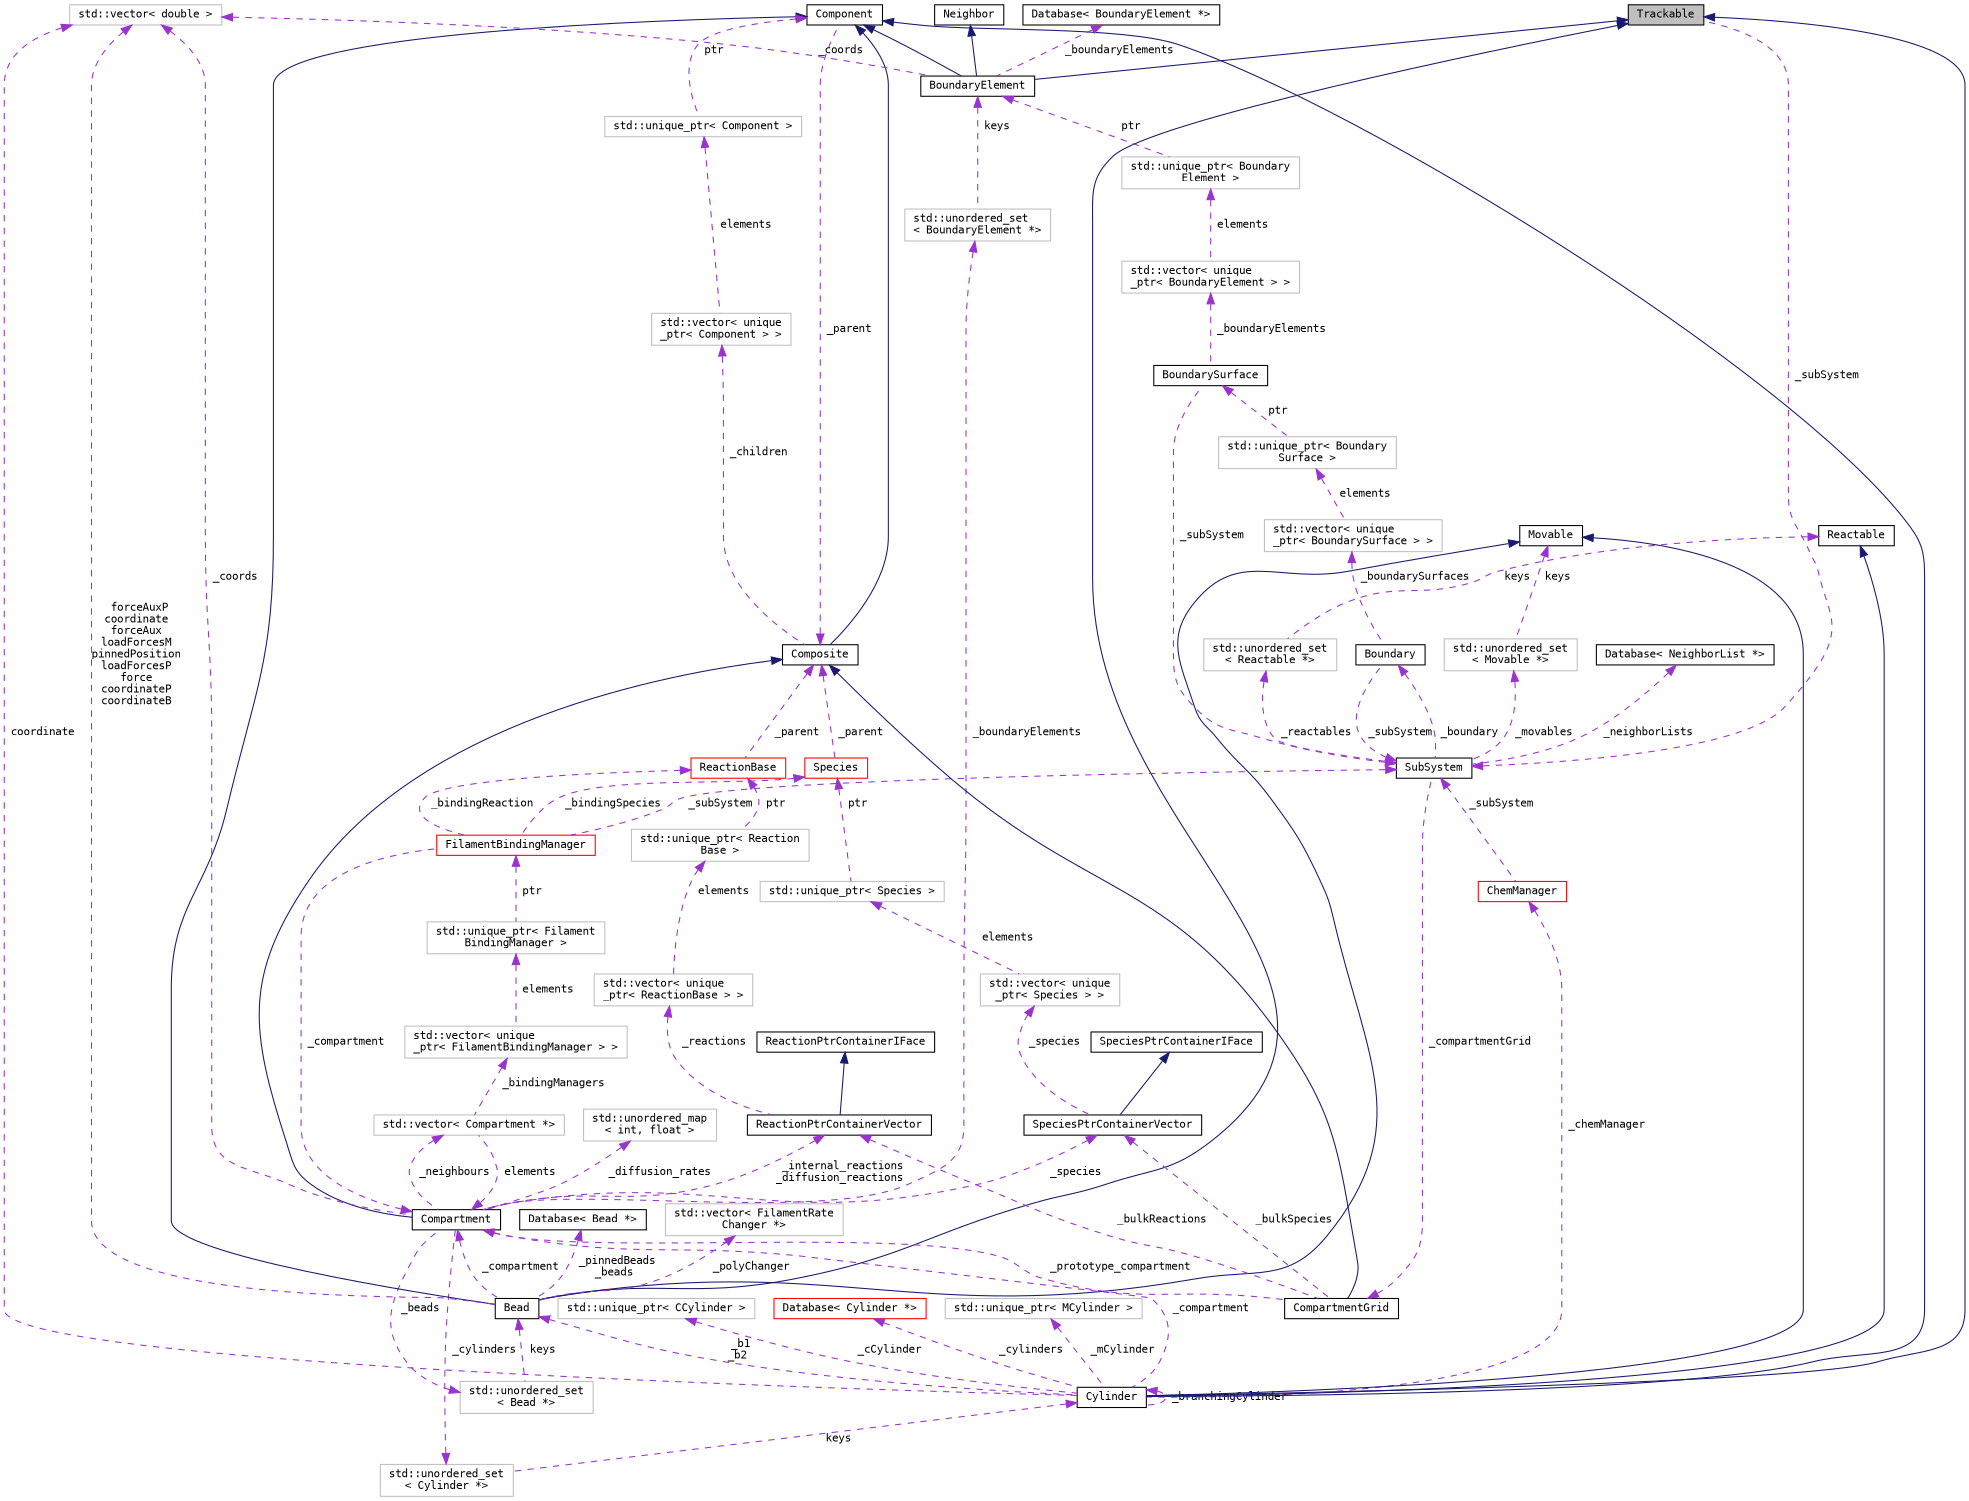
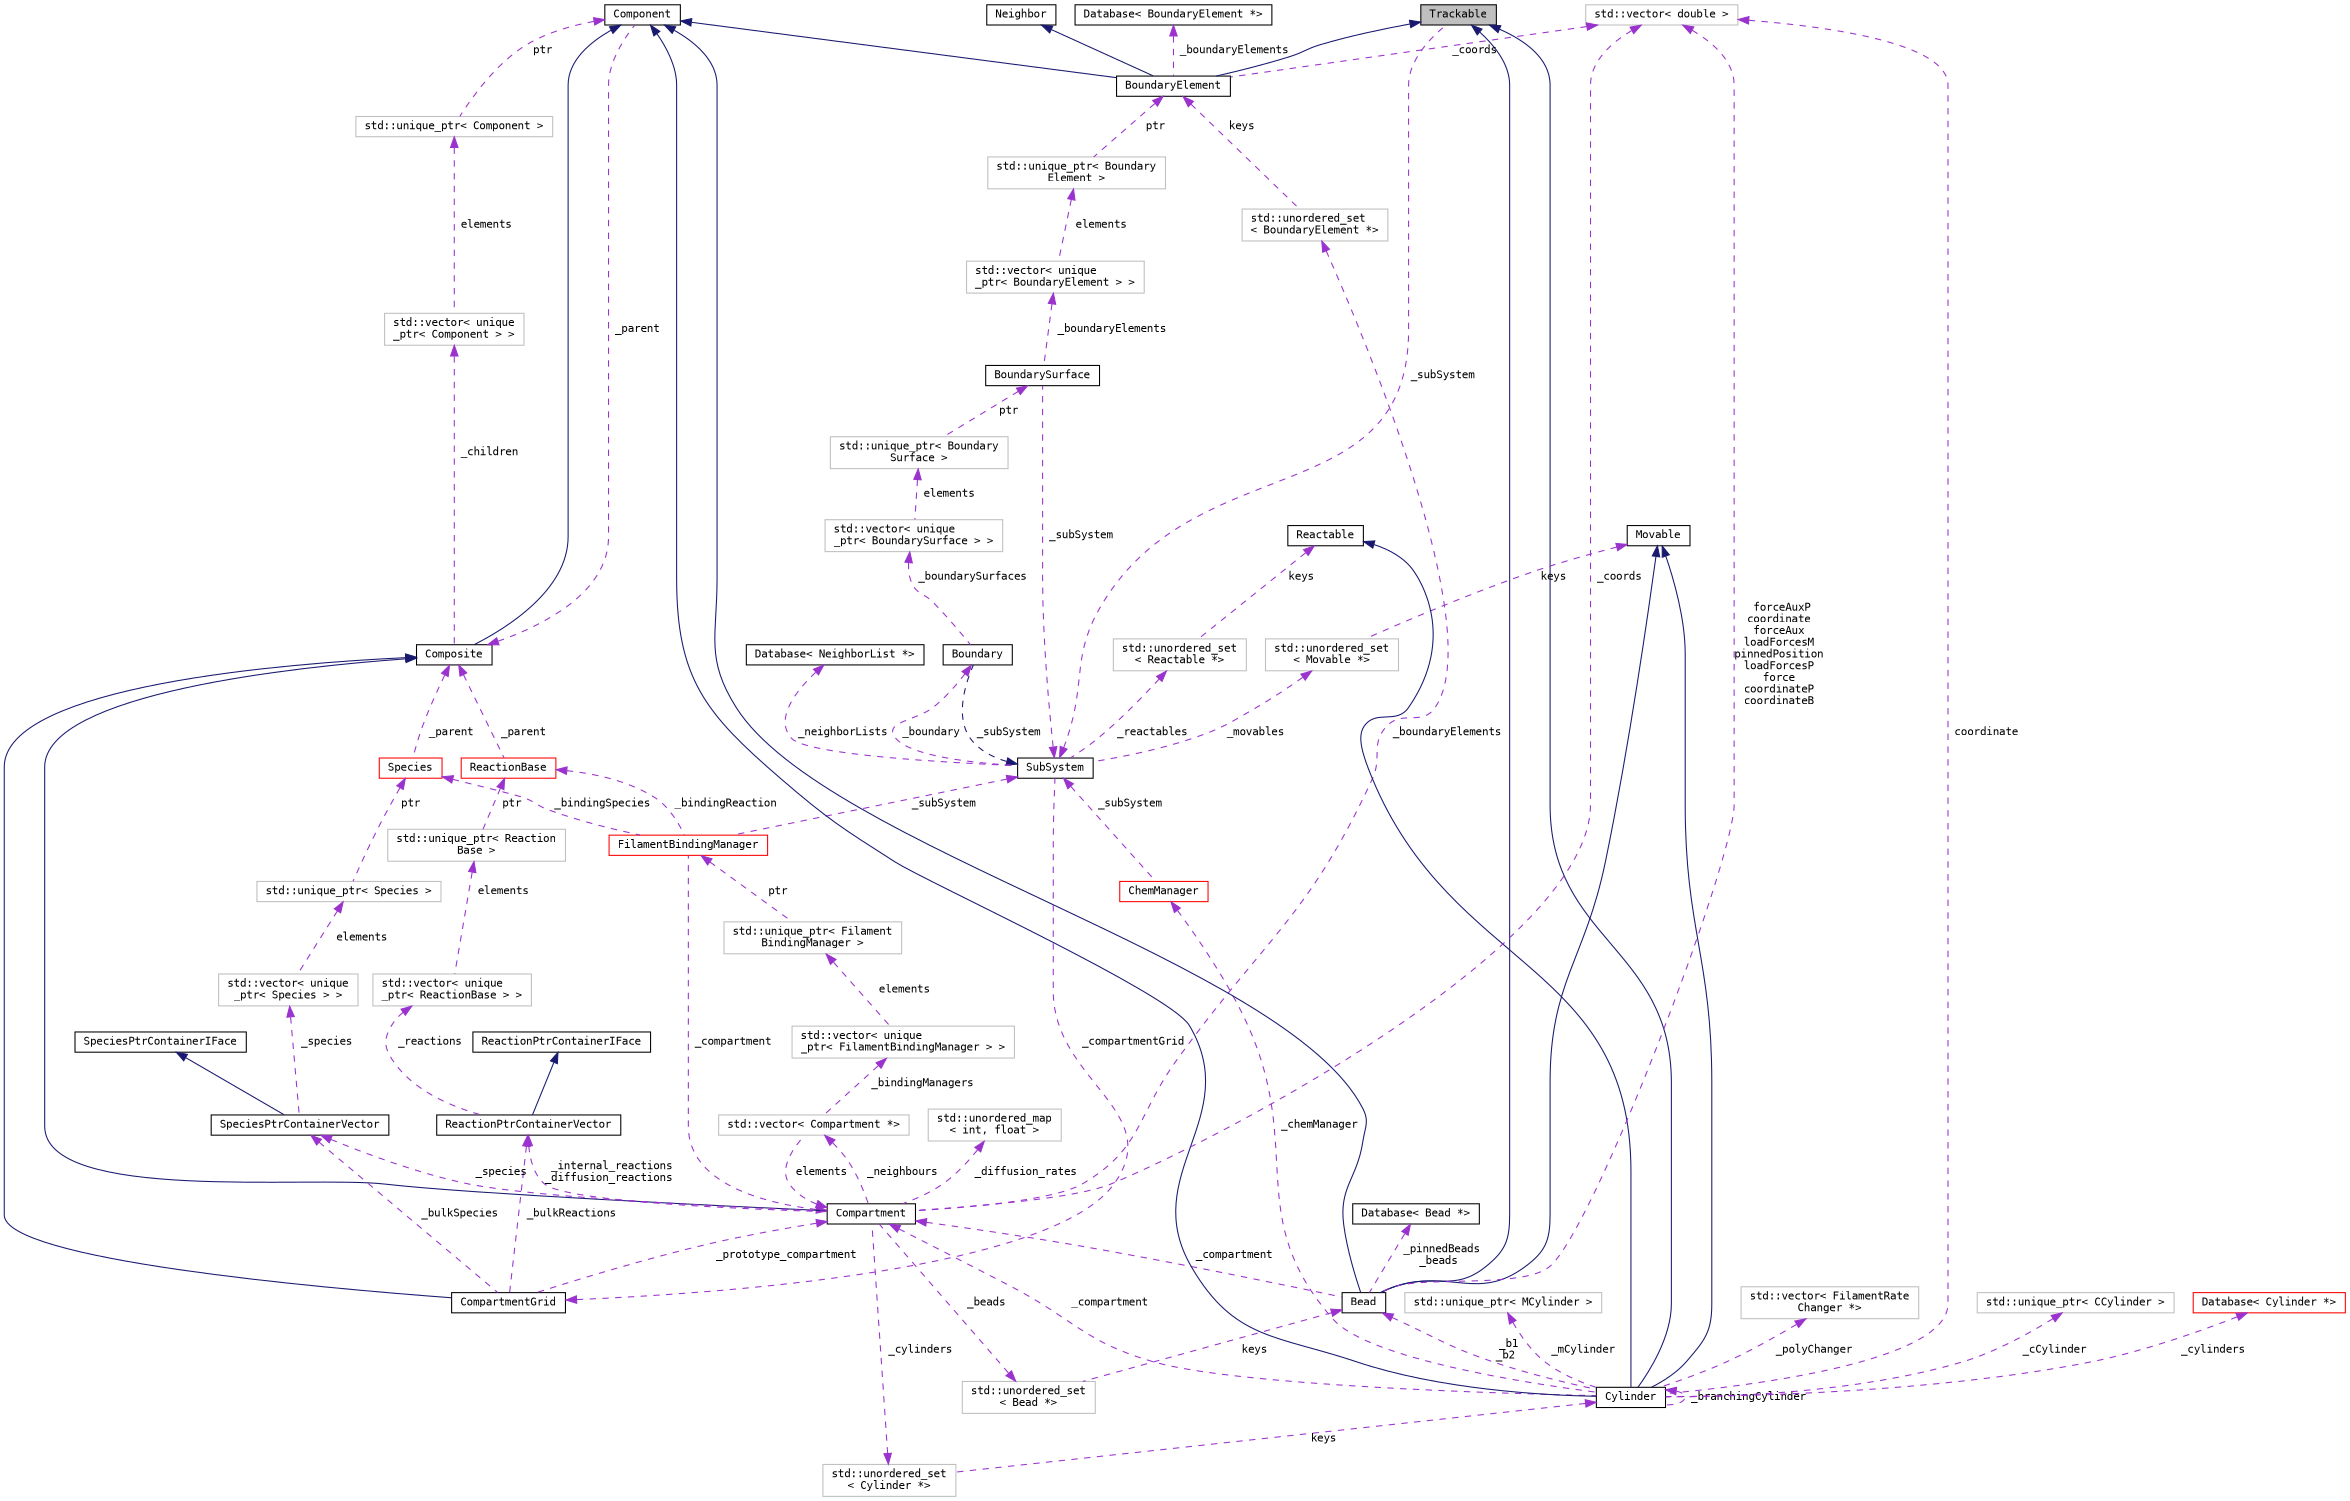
(1357, 715) -> (964, 723)
(666, 1277) -> (1730, 1360)
